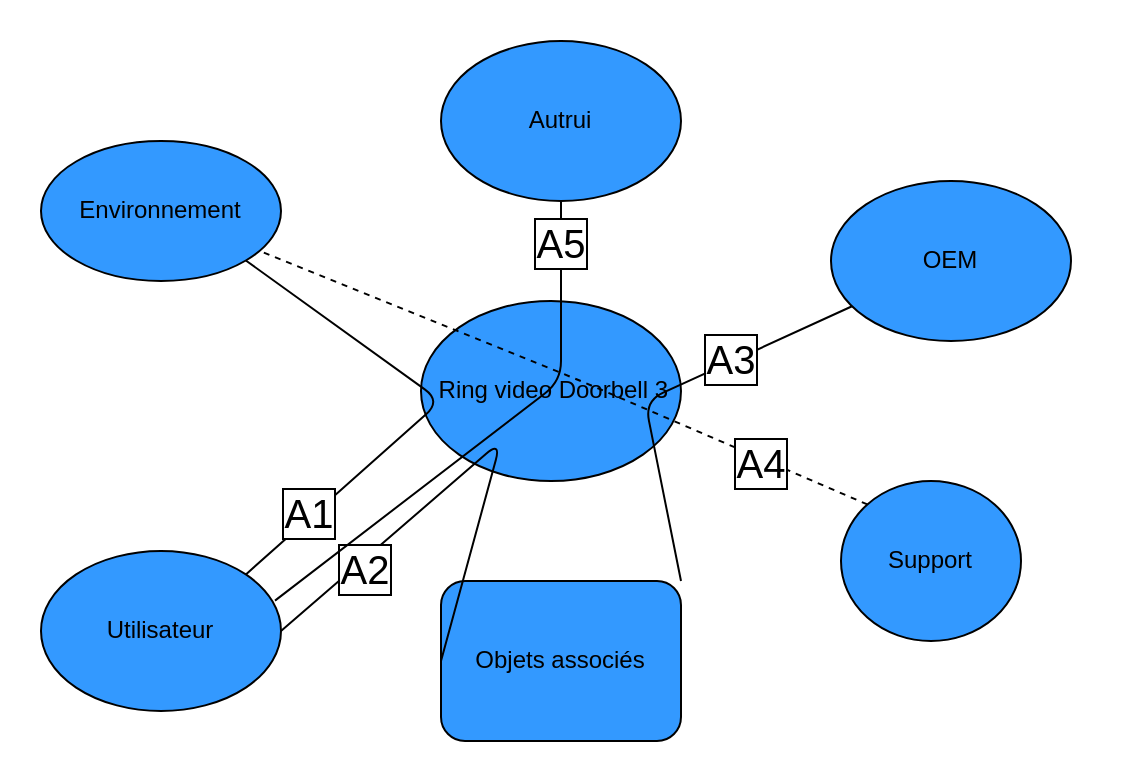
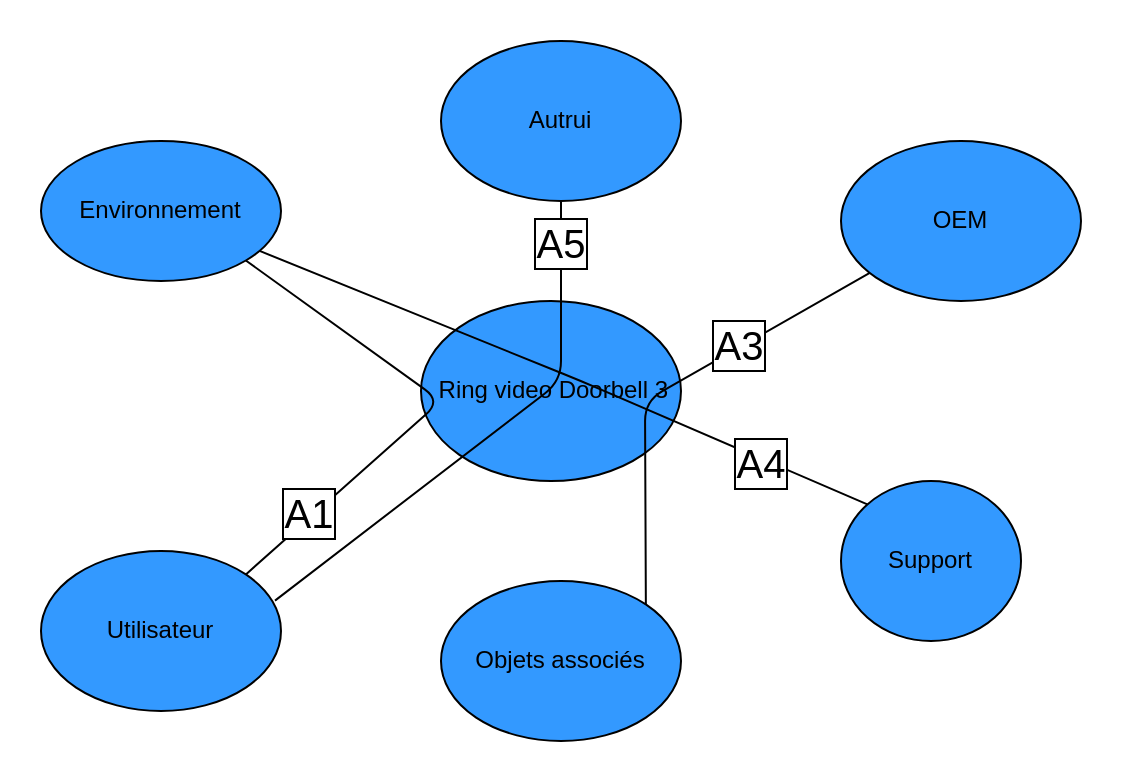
(951, 261) -> (961, 221)
(407, 311) -> (407, 311)
(489, 483) -> none
(561, 661) -> (561, 661)
